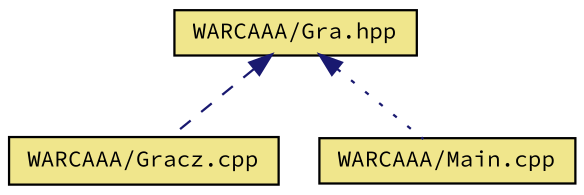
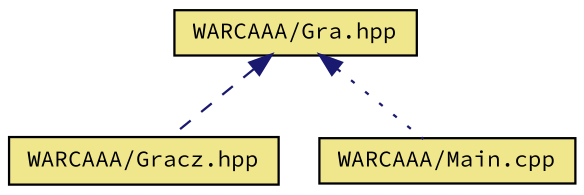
(144, 161) -> (144, 161)
